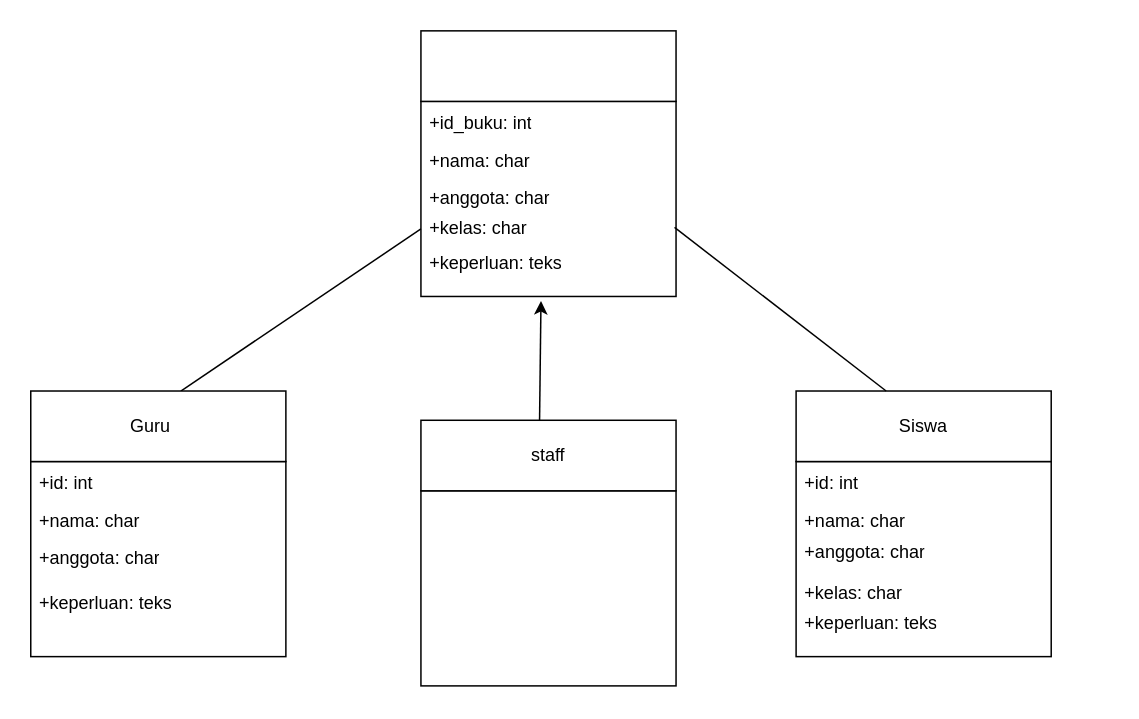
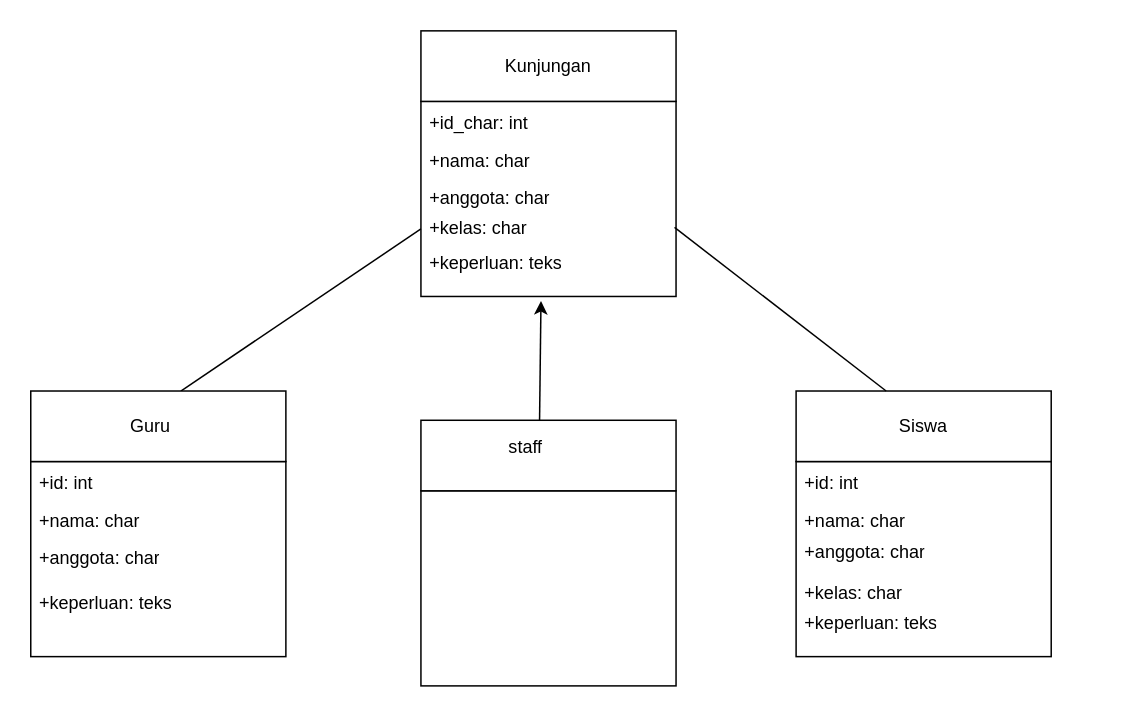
none -> (548, 66)
(486, 124) -> (486, 124)
(548, 455) -> (526, 448)
